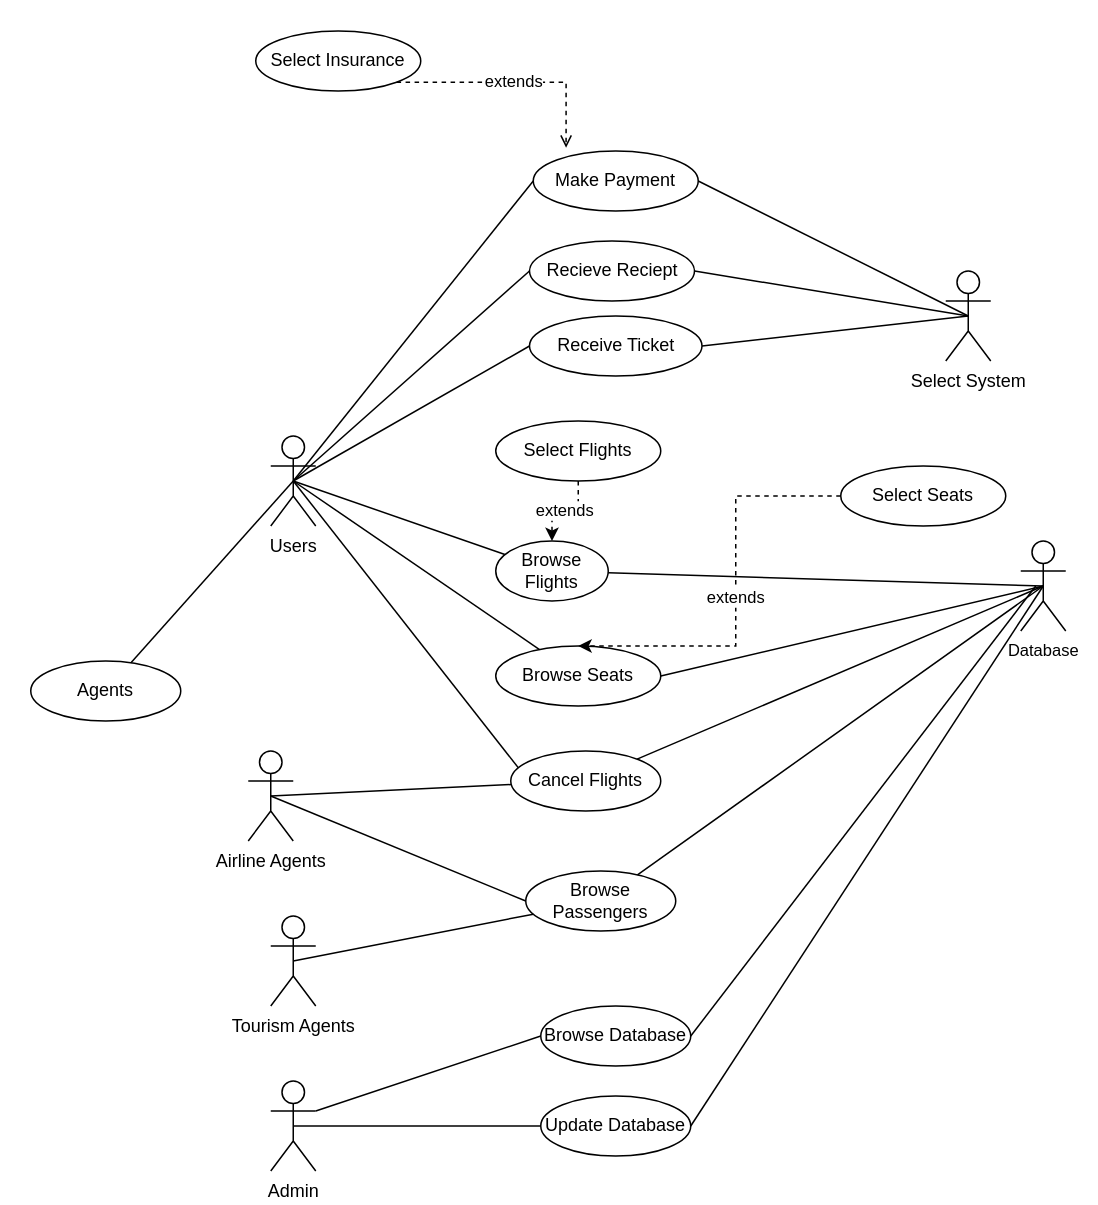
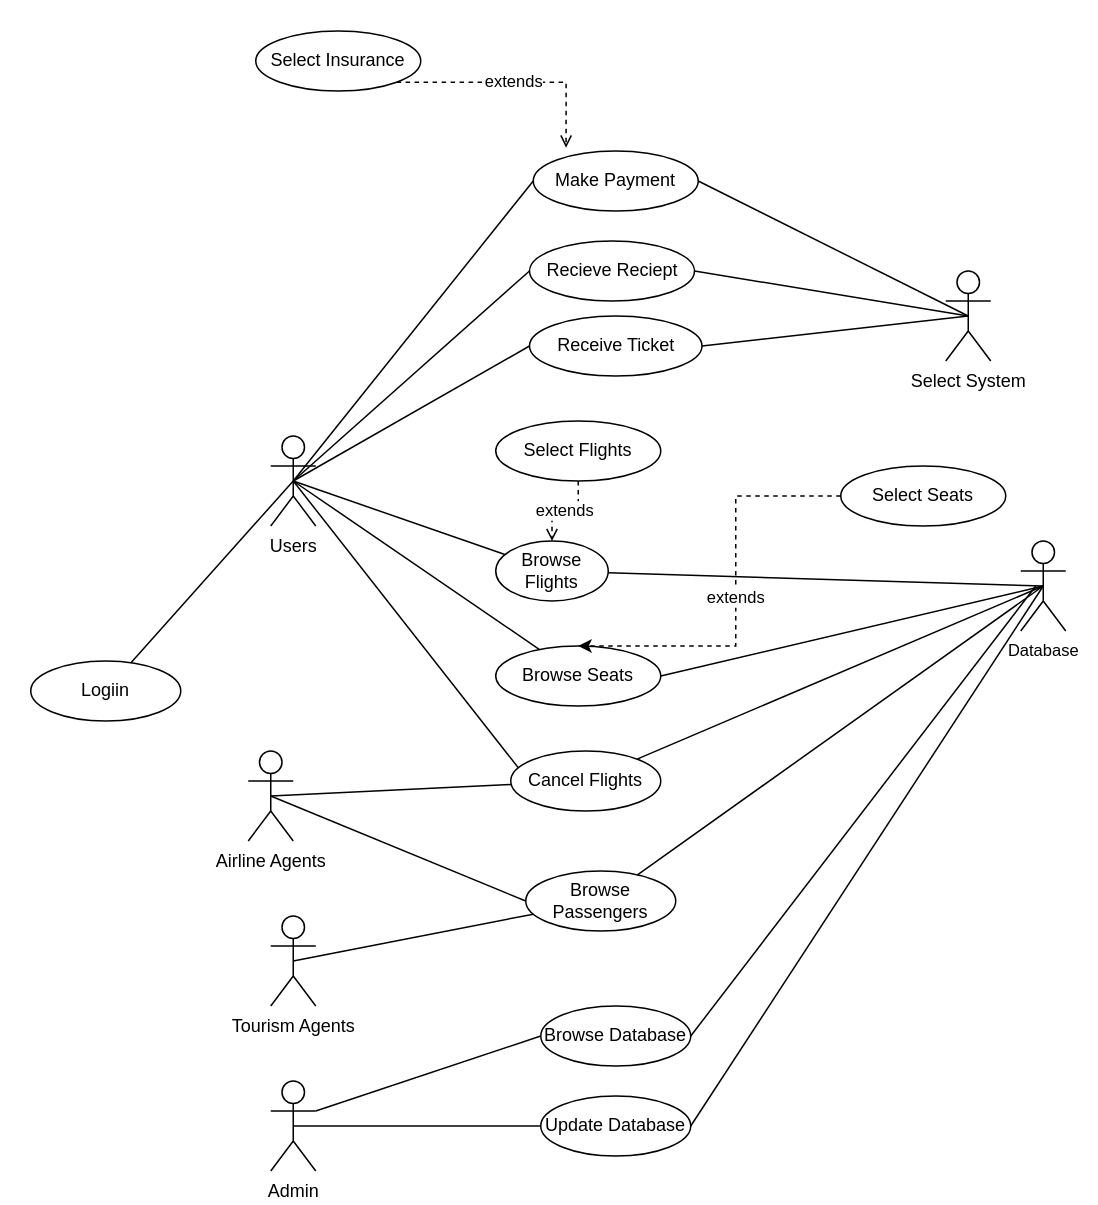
(552, 529) -> (552, 532)
(106, 691) -> (106, 691)
